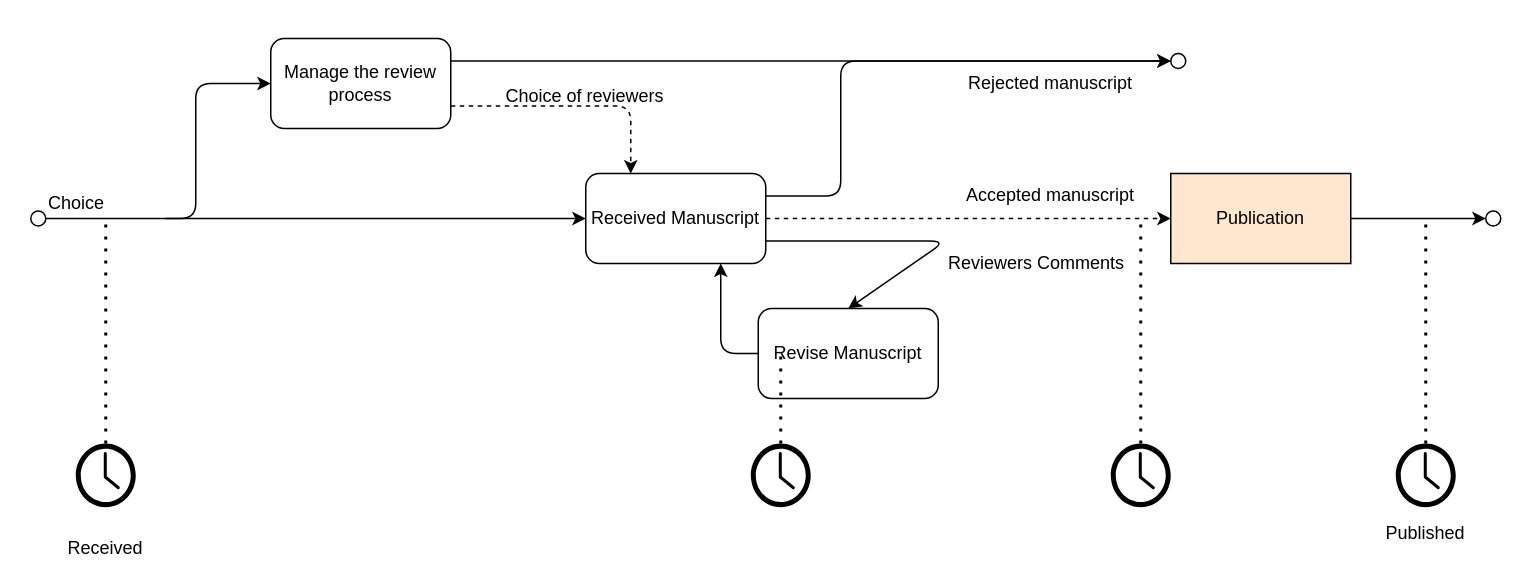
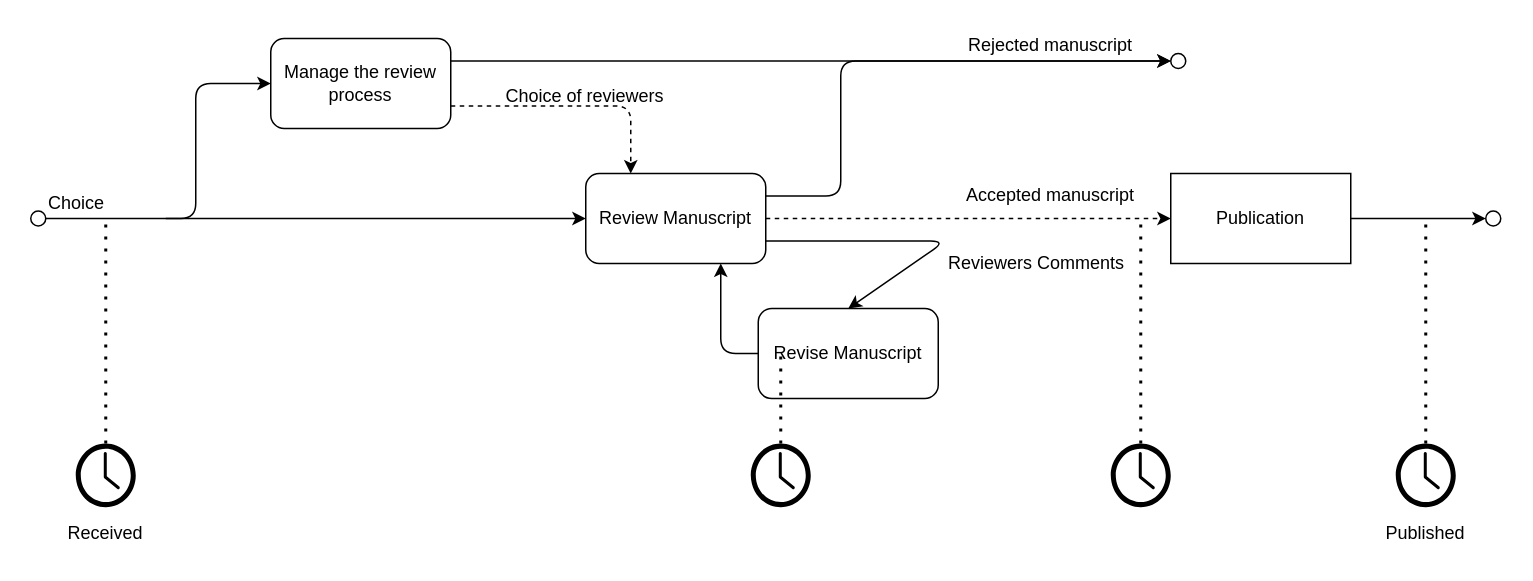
(1051, 83) -> (1051, 46)
(676, 218) -> (676, 218)
(1261, 218) -> (1261, 218)
(106, 548) -> (106, 533)
